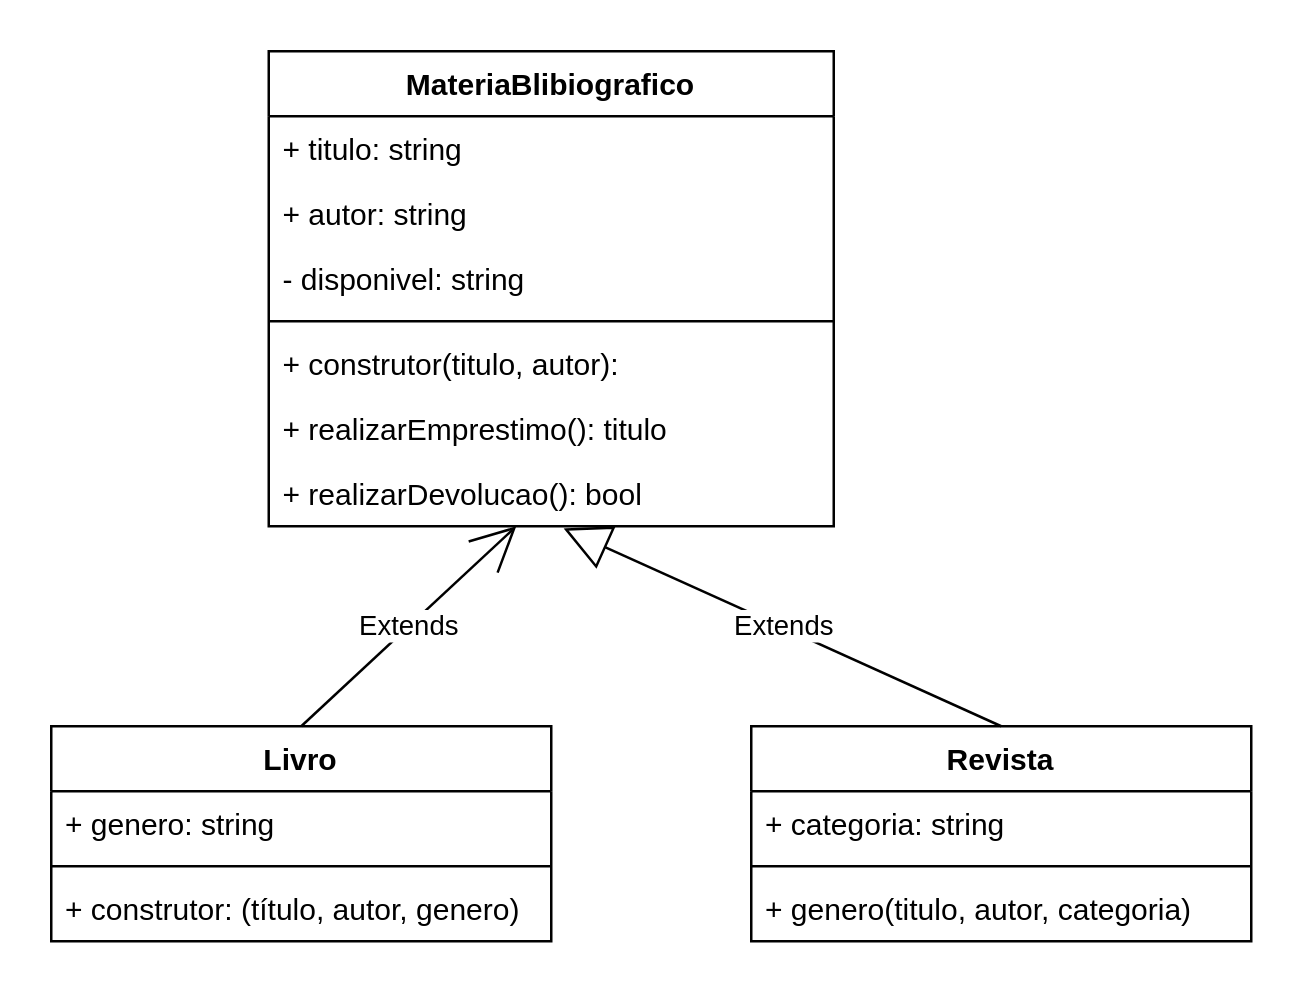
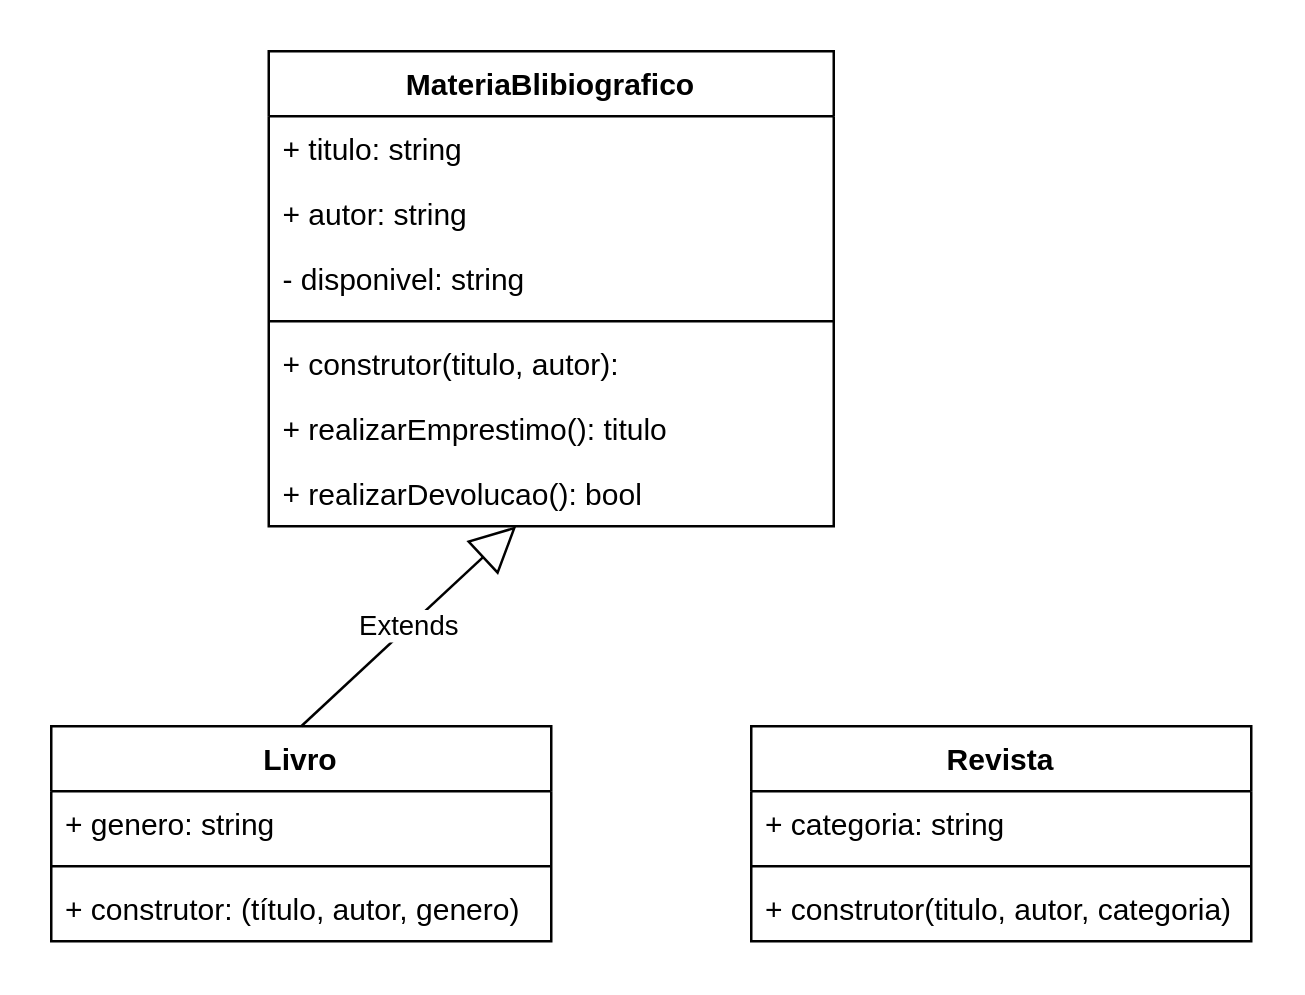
(496, 545) -> (482, 558)
(907, 684) -> none
(1004, 930) -> (1004, 930)
